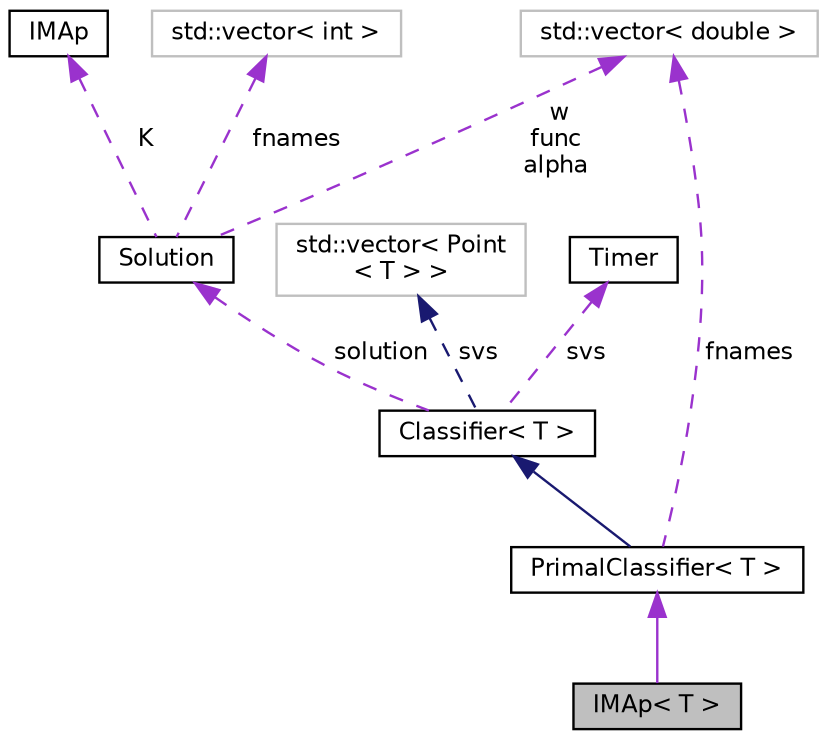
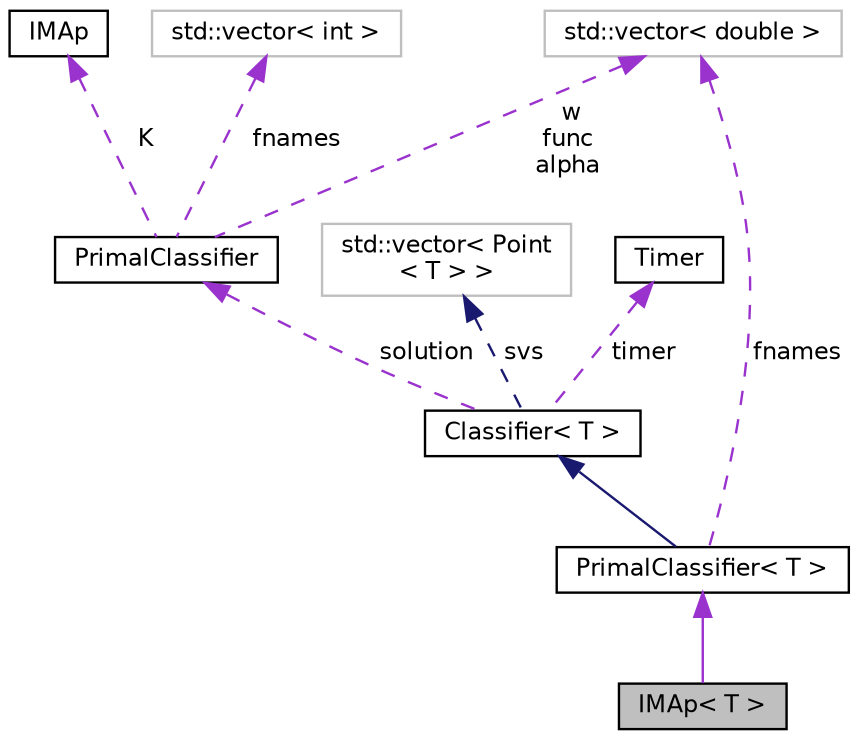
(166, 260) -> (166, 260)
(583, 353) -> (641, 353)
